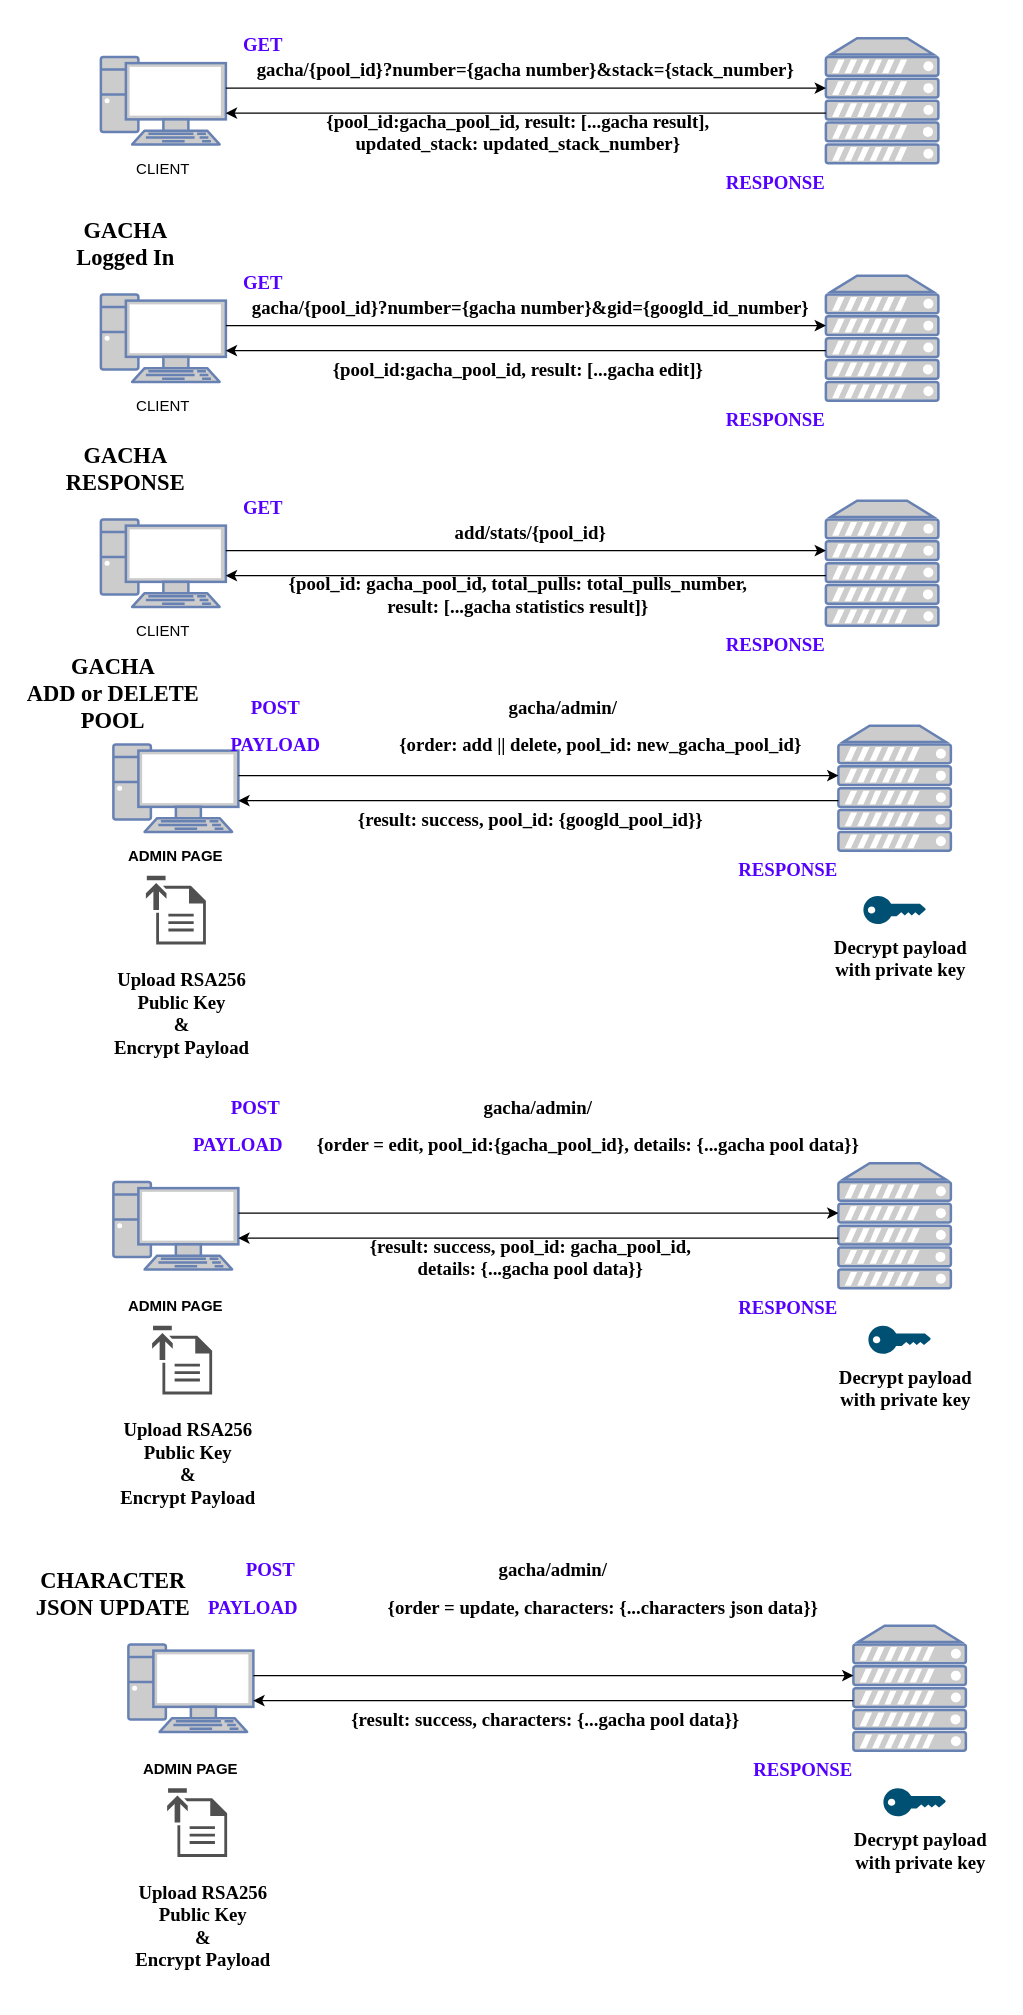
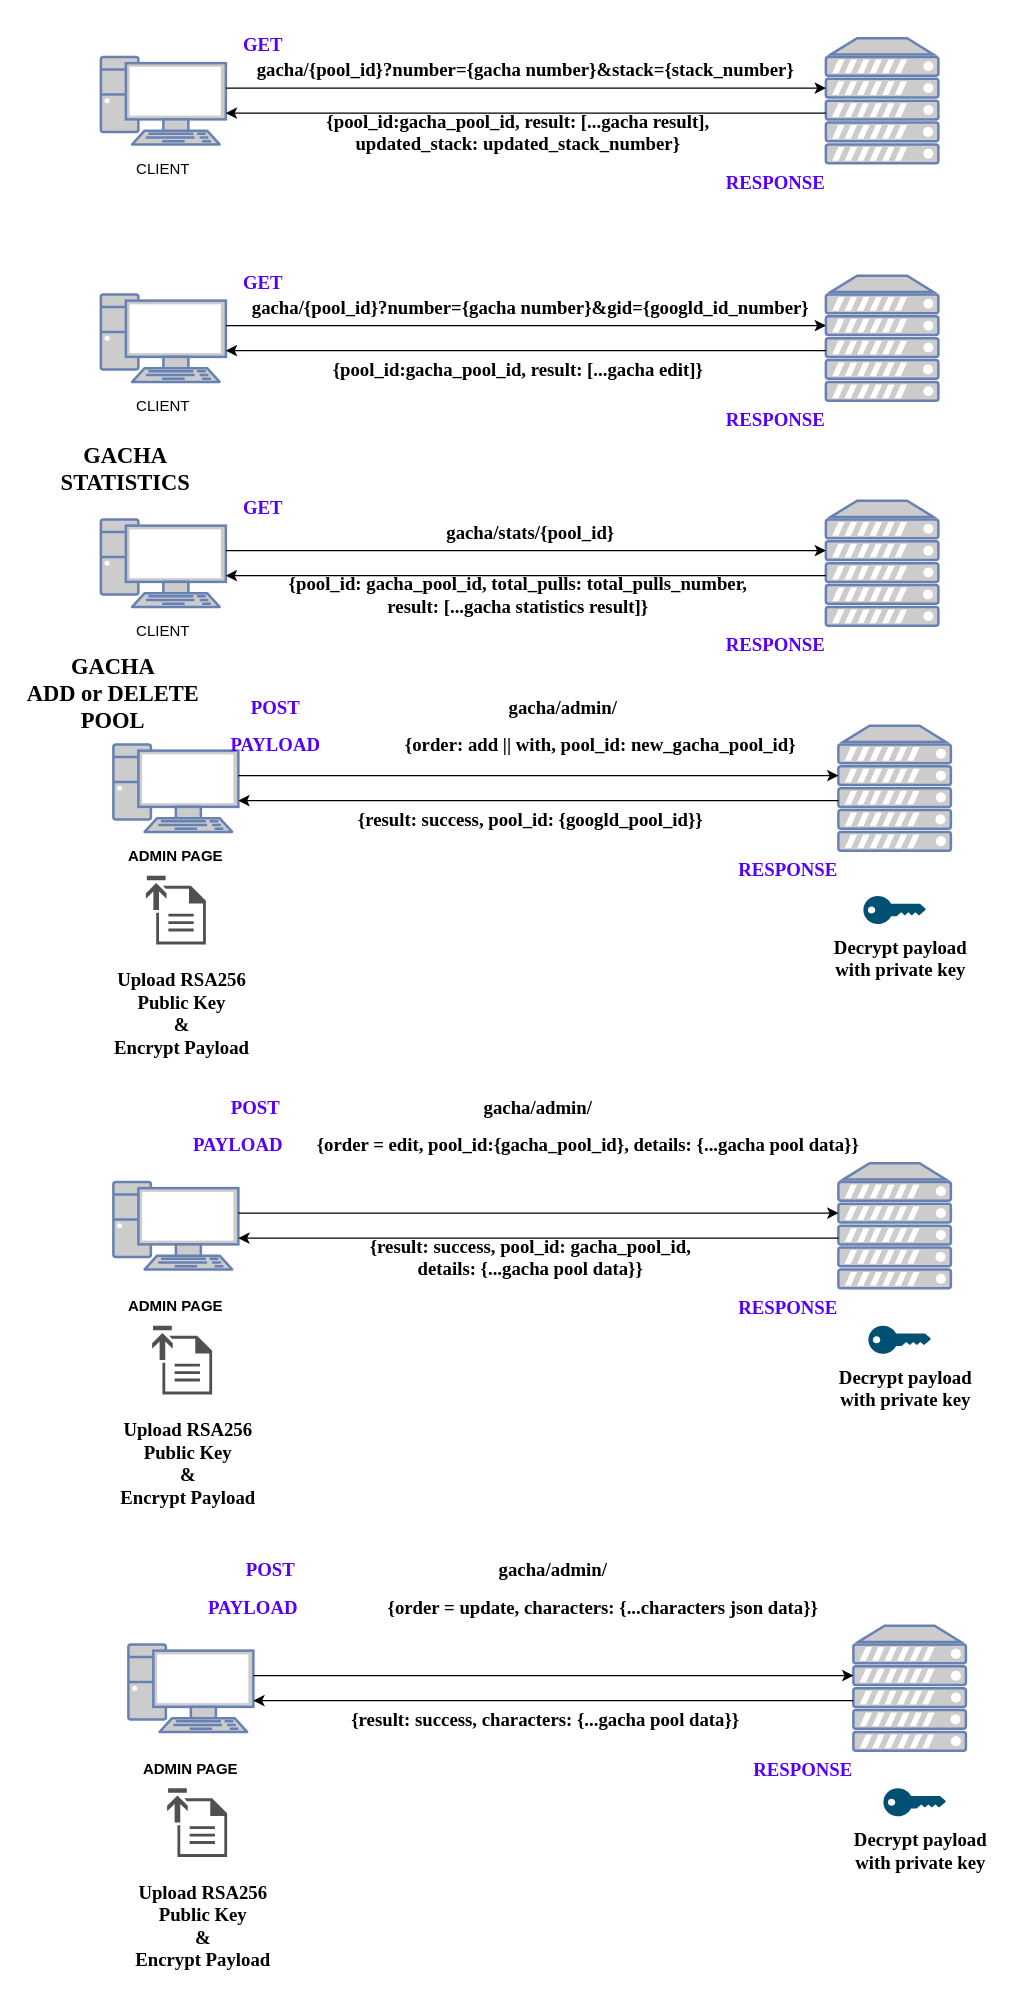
(126, 244) -> none
(126, 469) -> (126, 469)
(531, 532) -> (531, 532)
(601, 744) -> (601, 744)
(113, 1594) -> none
